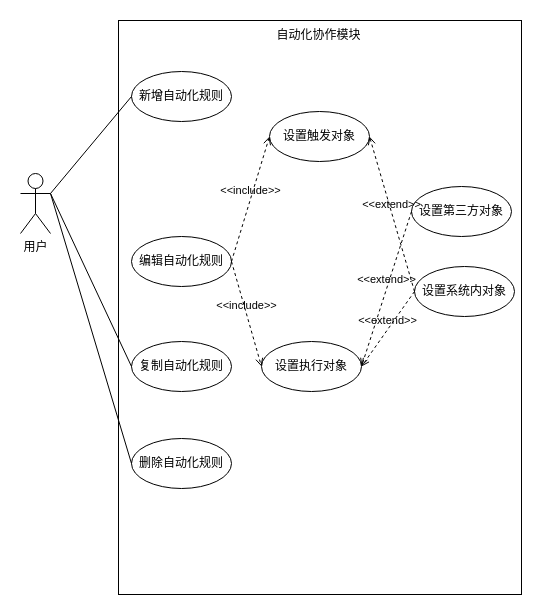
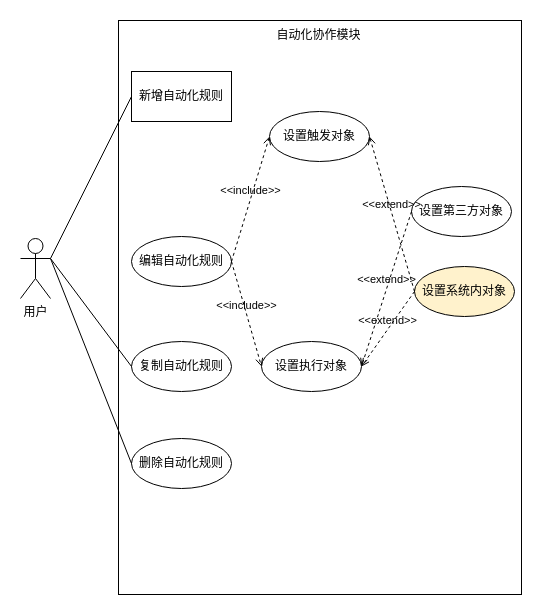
(182, 97) -> (182, 97)
(36, 204) -> (36, 269)
(465, 292) -> (465, 292)
